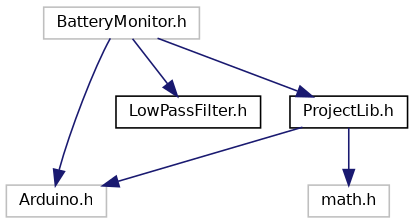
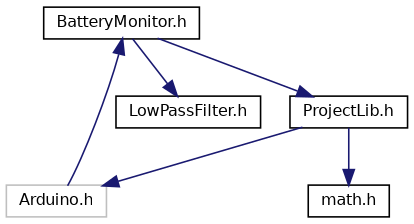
(122, 23) -> (122, 23)
(82, 103) -> (96, 121)
(349, 201) -> (349, 201)
